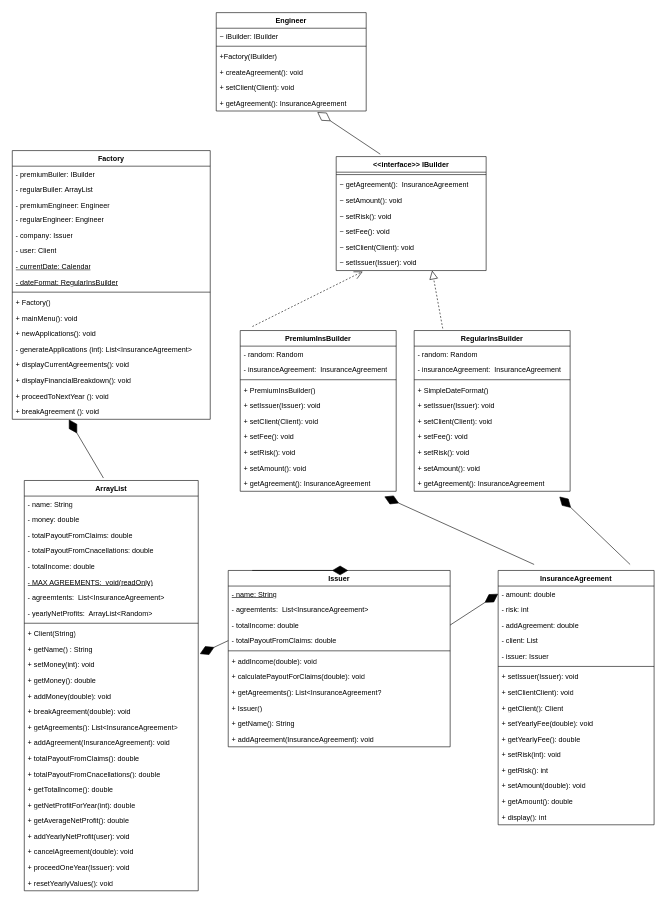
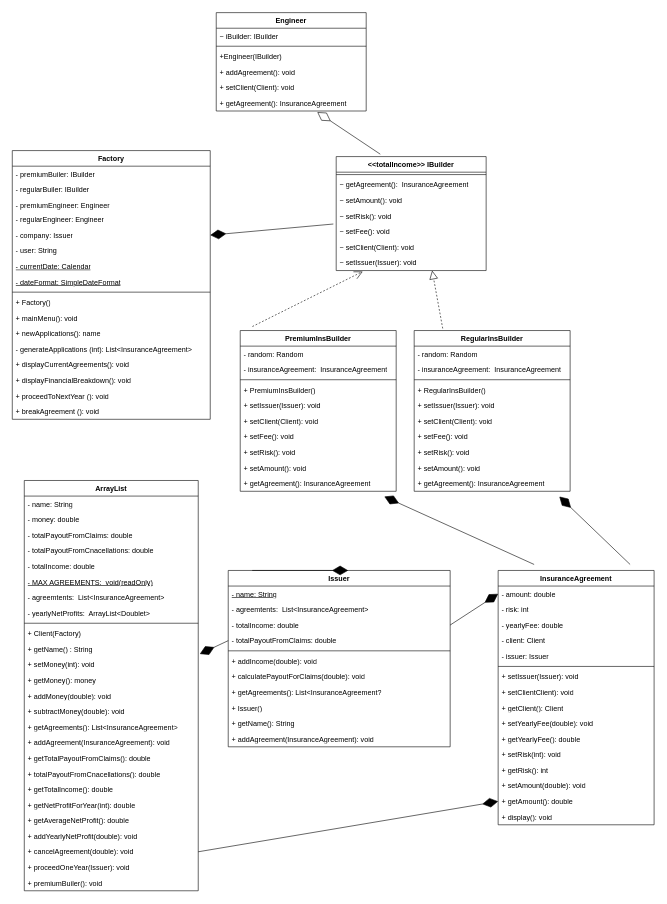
(254, 57) -> (255, 57)
(267, 72) -> (261, 72)
(411, 165) -> (411, 165)
(62, 190) -> (59, 190)
none -> (280, 229)
(39, 251) -> (40, 251)
(73, 282) -> (72, 282)
(60, 334) -> (61, 334)
(455, 390) -> (456, 390)
(90, 455) -> none
(99, 614) -> (100, 614)
(543, 626) -> (536, 626)
(56, 634) -> (59, 634)
(525, 641) -> (528, 641)
(64, 681) -> (63, 681)
(84, 712) -> (82, 712)
(88, 759) -> (94, 759)
(529, 818) -> (531, 818)
none -> (342, 828)
(87, 837) -> (90, 837)
(77, 884) -> (68, 884)
